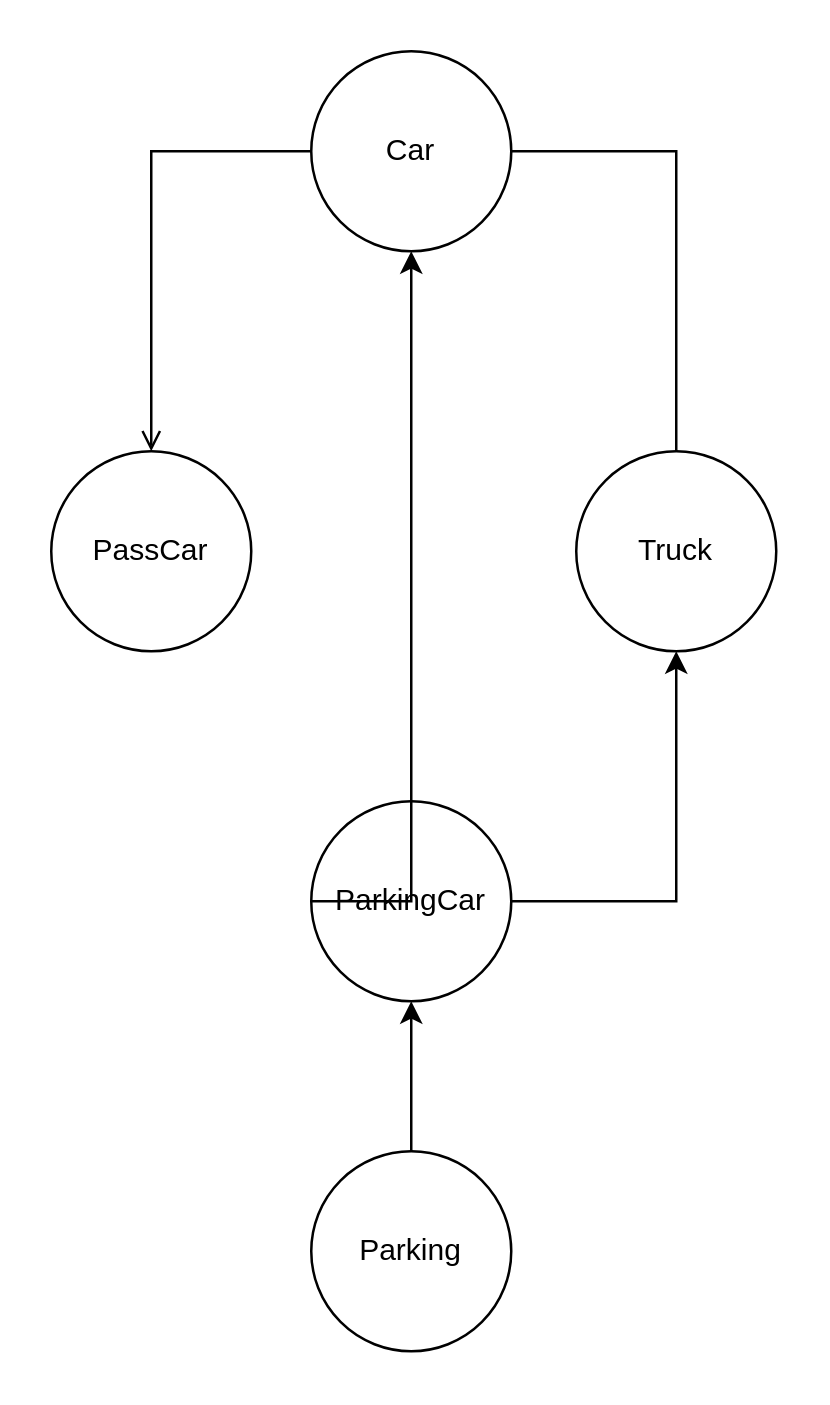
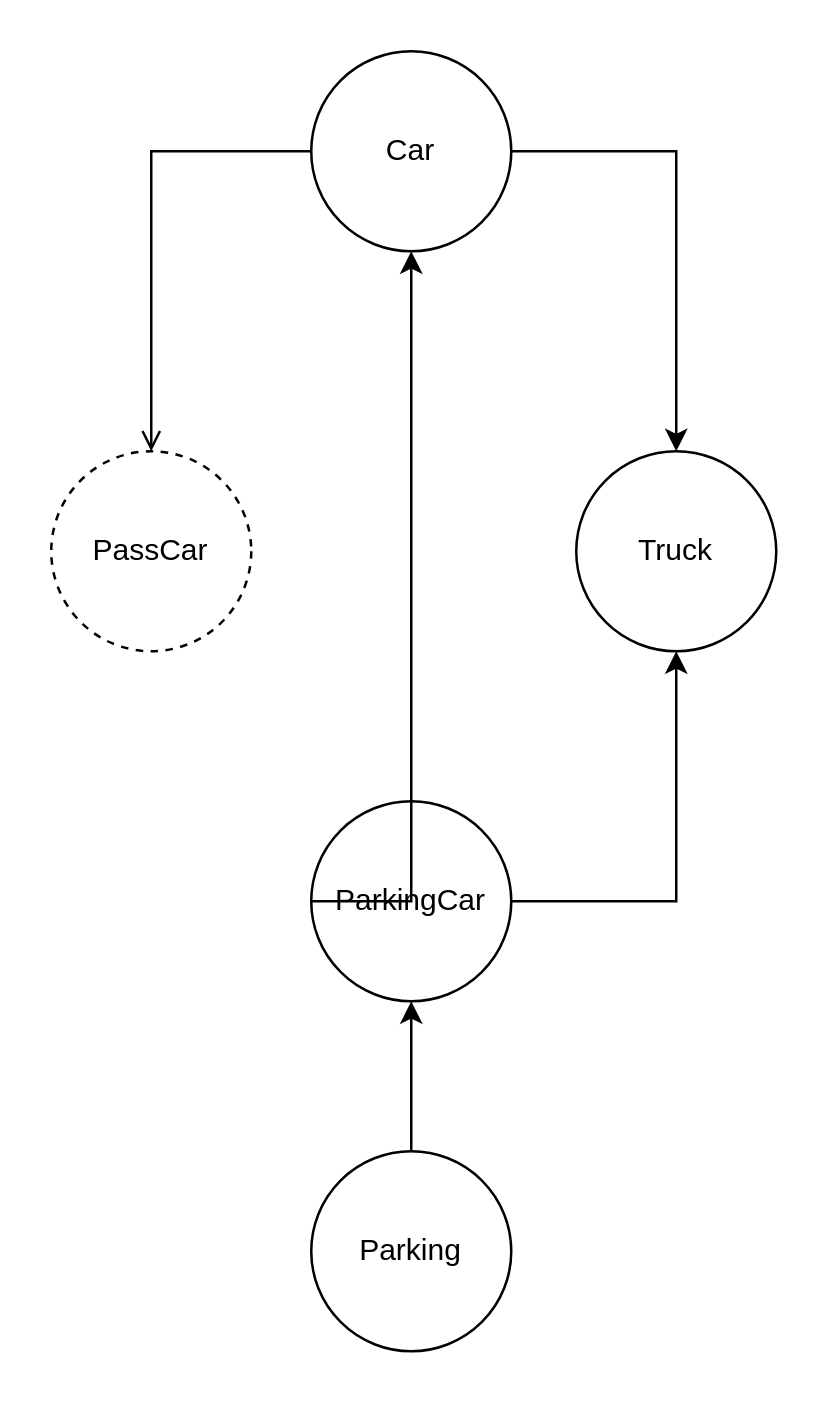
(676, 440) -> (676, 433)
(151, 551) -> (151, 551)
